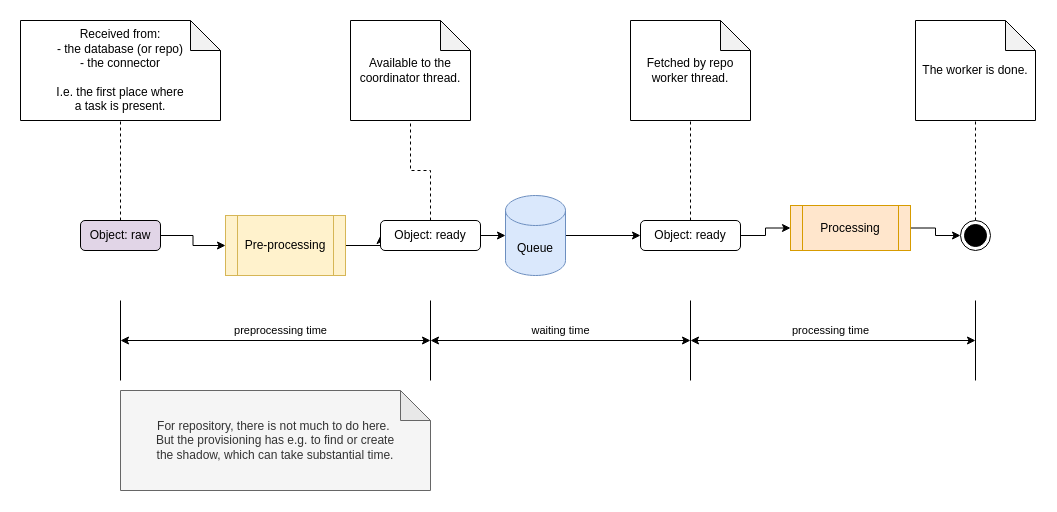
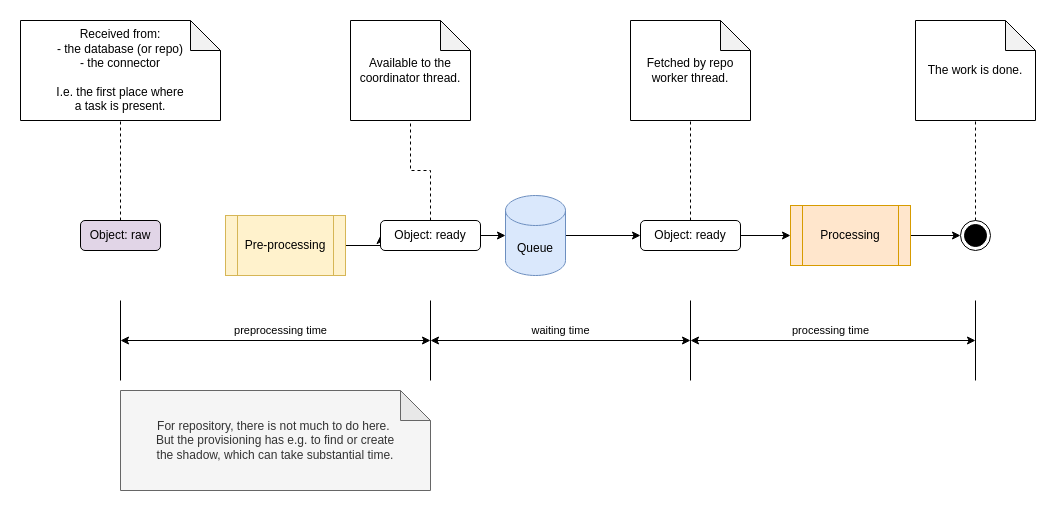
(976, 71) -> (976, 71)
(851, 228) -> (851, 236)
(193, 238) -> none
